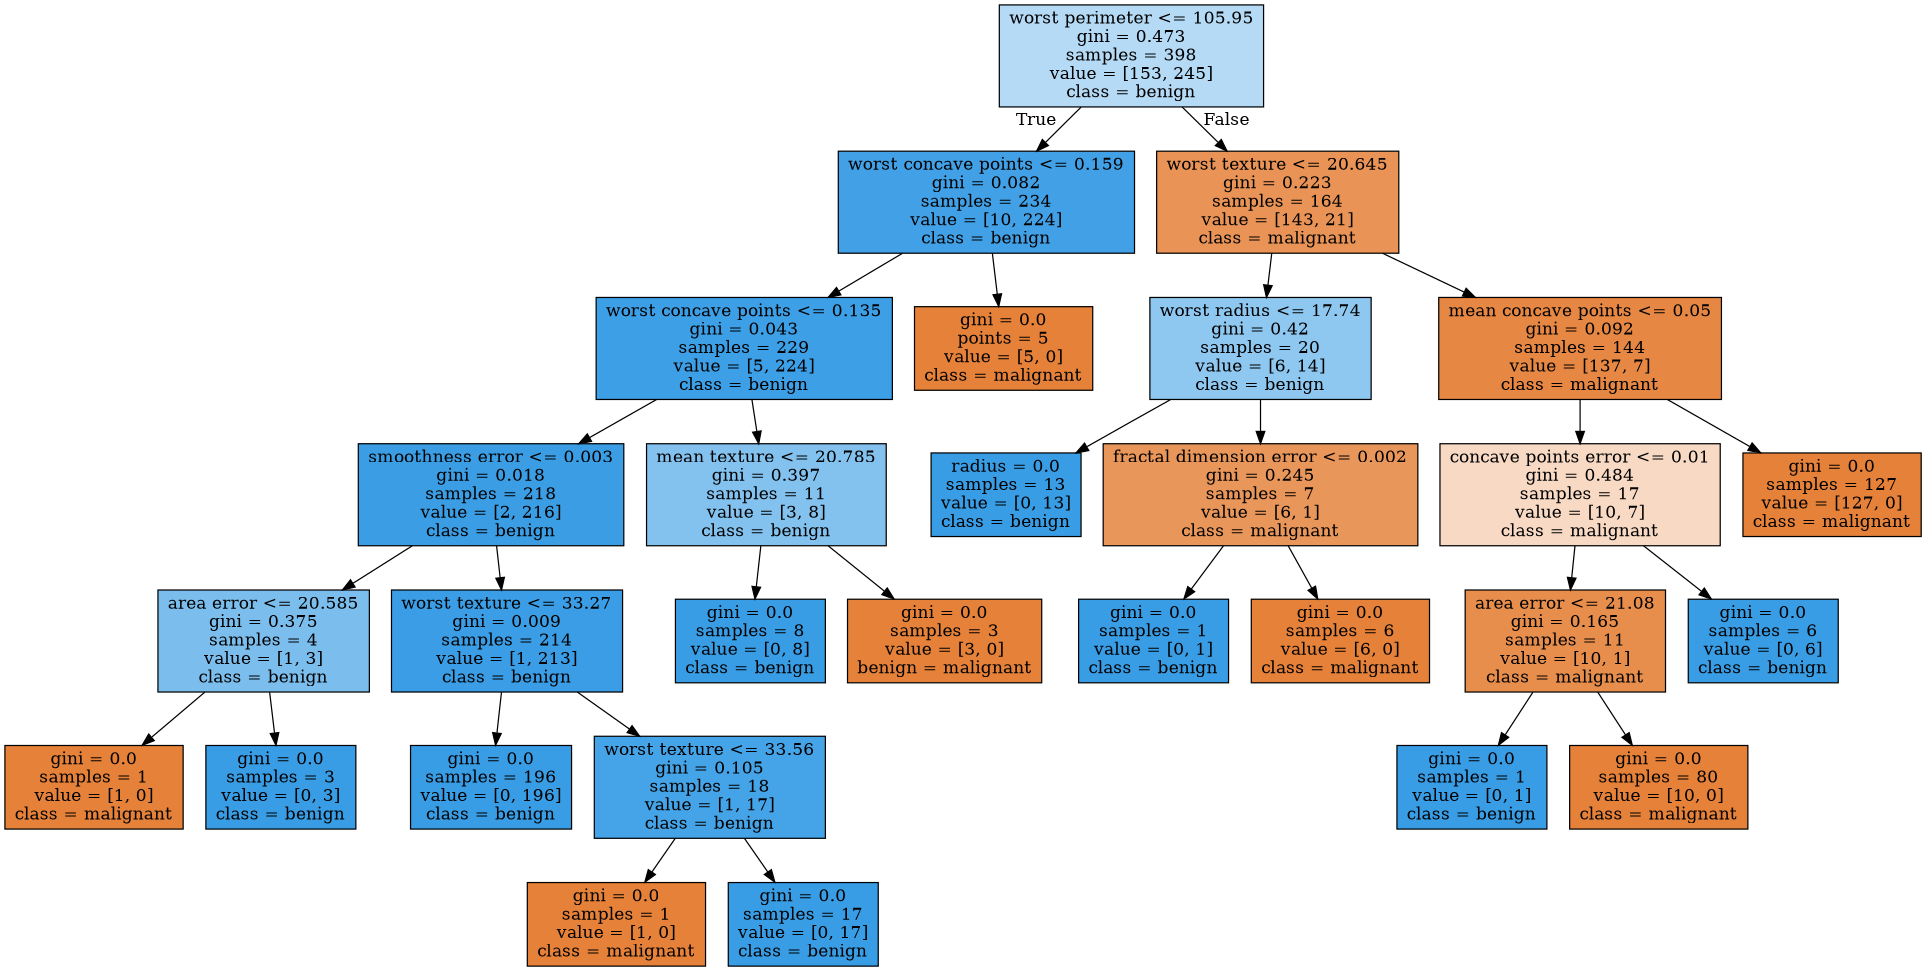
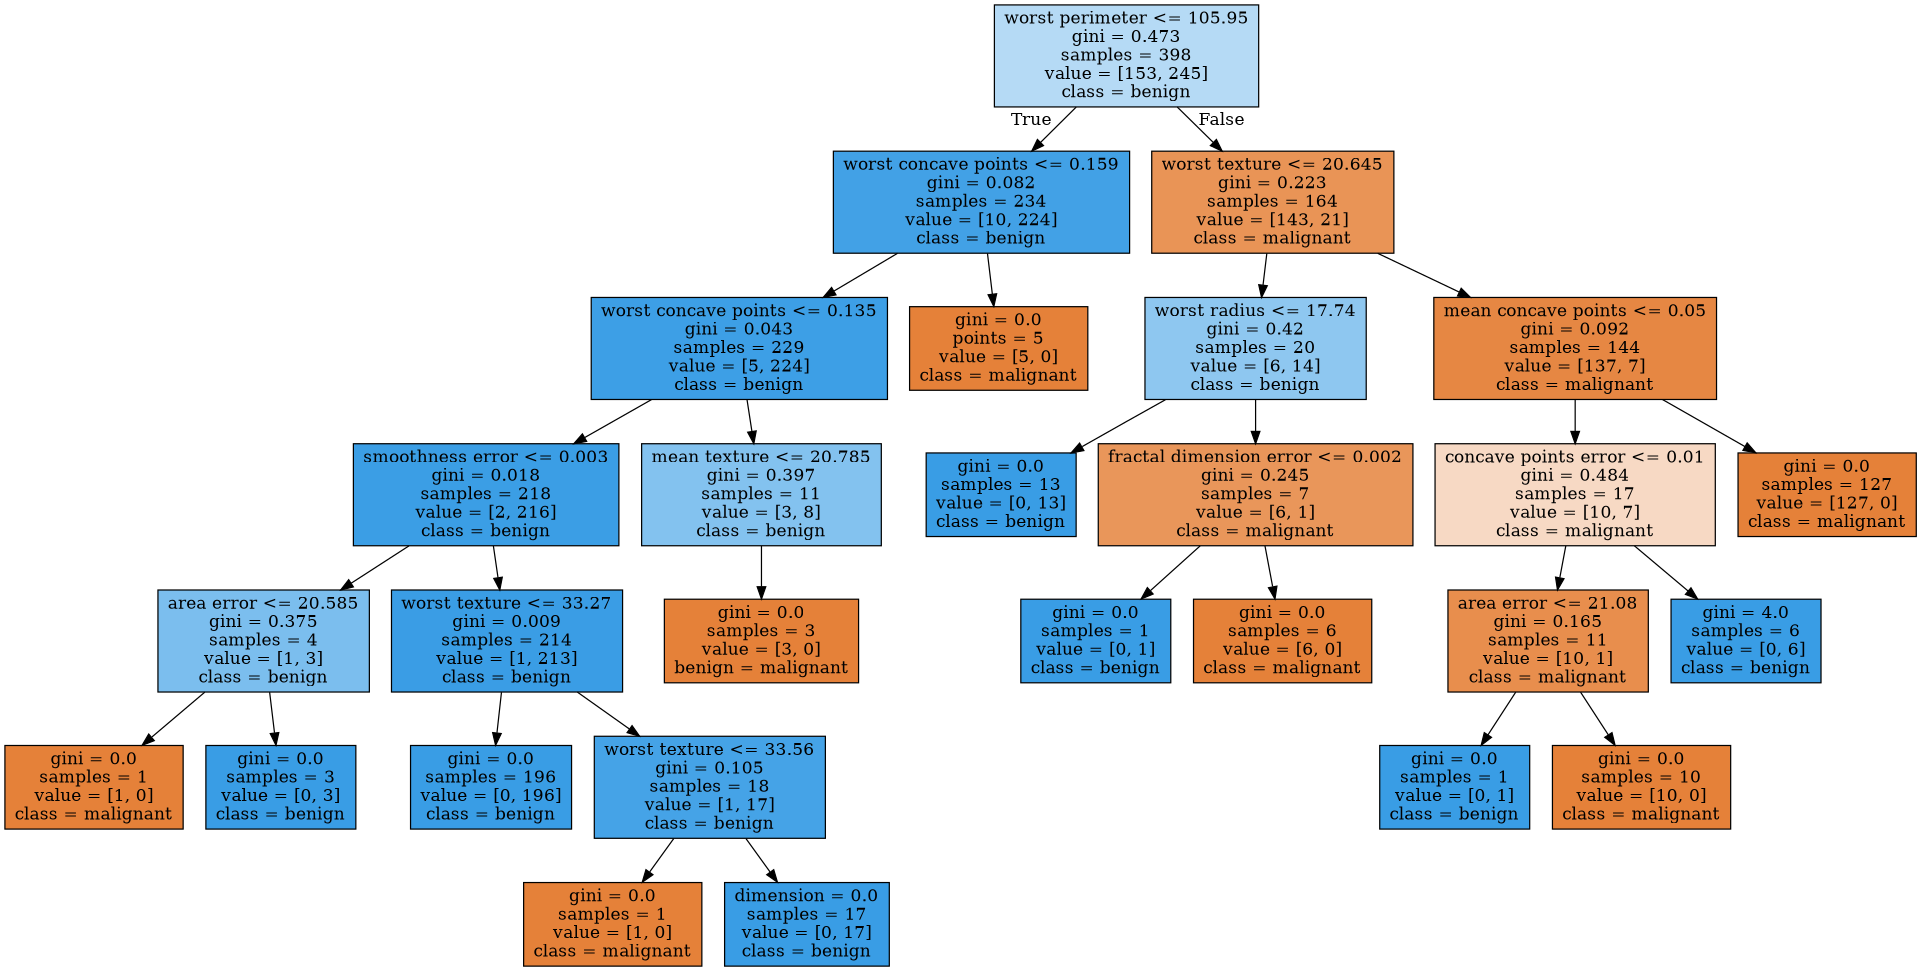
(1006, 495) -> (1001, 495)
(750, 641) -> none
(1763, 641) -> (1746, 641)
(1659, 787) -> (1642, 787)
(803, 924) -> (807, 924)
